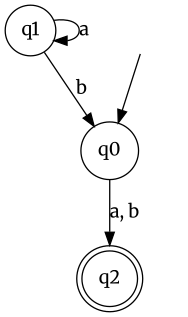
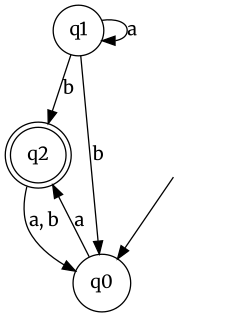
none -> (62, 83)
(125, 213) -> (80, 221)
none -> (30, 233)
